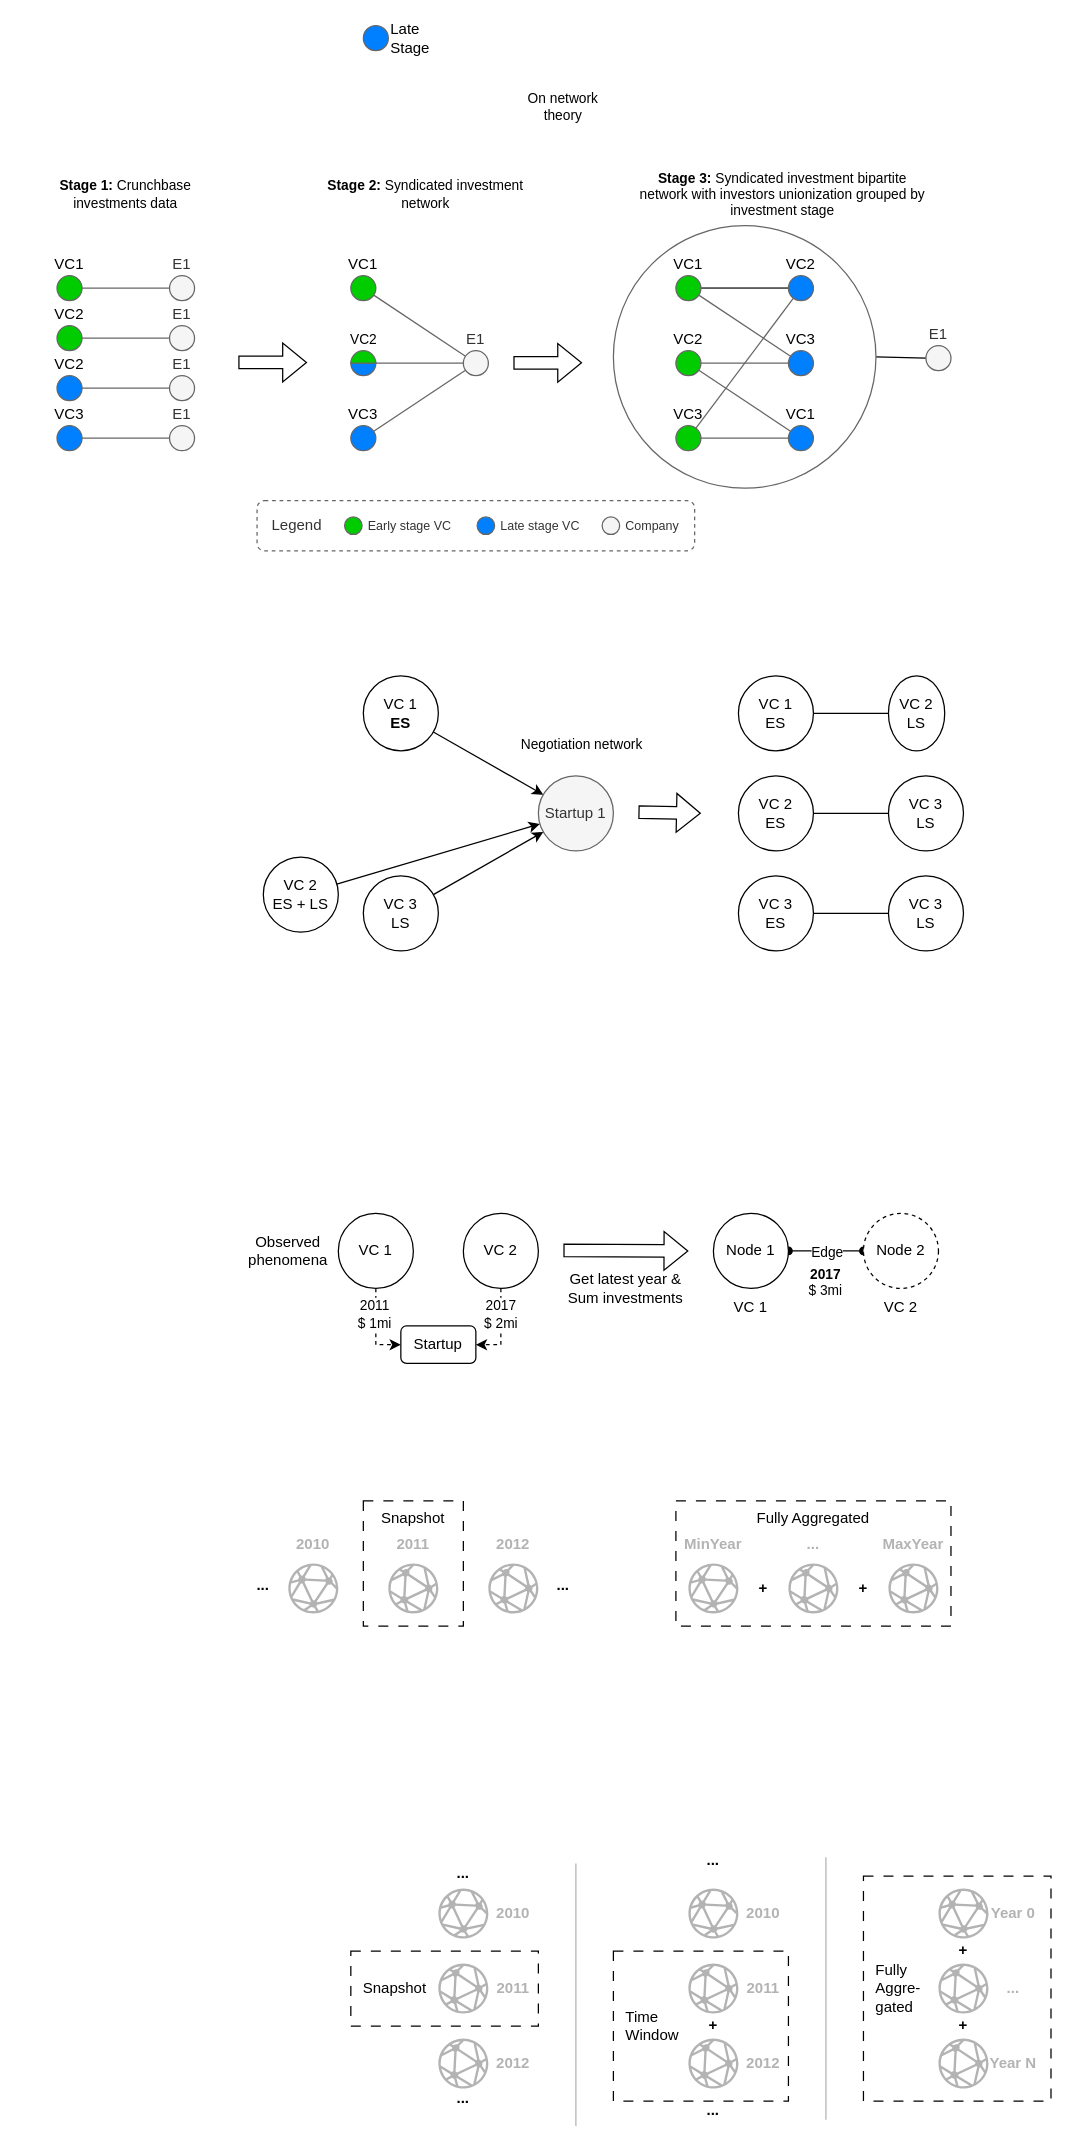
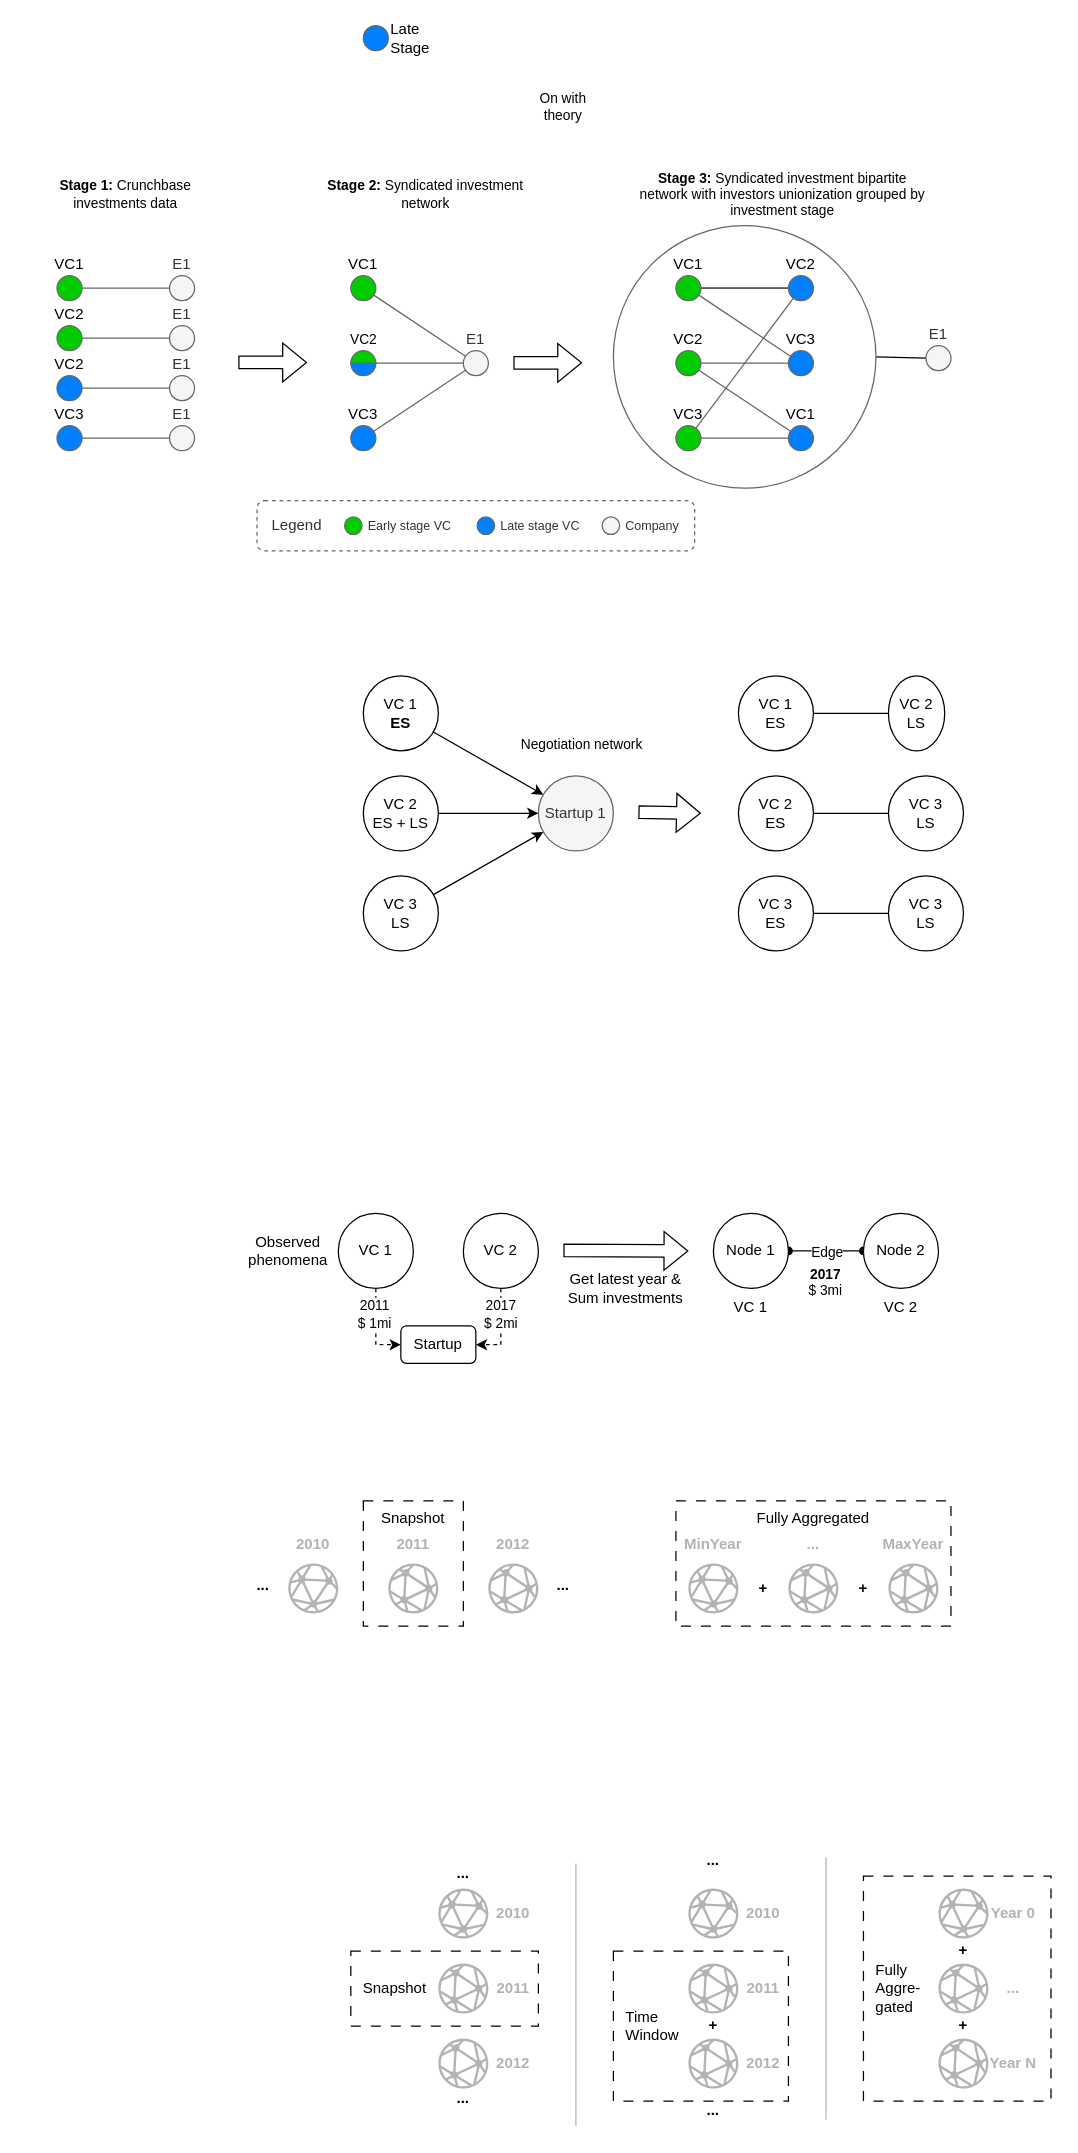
(563, 107) -> (563, 107)
(301, 894) -> (401, 813)
(901, 1251) -> (901, 1251)
